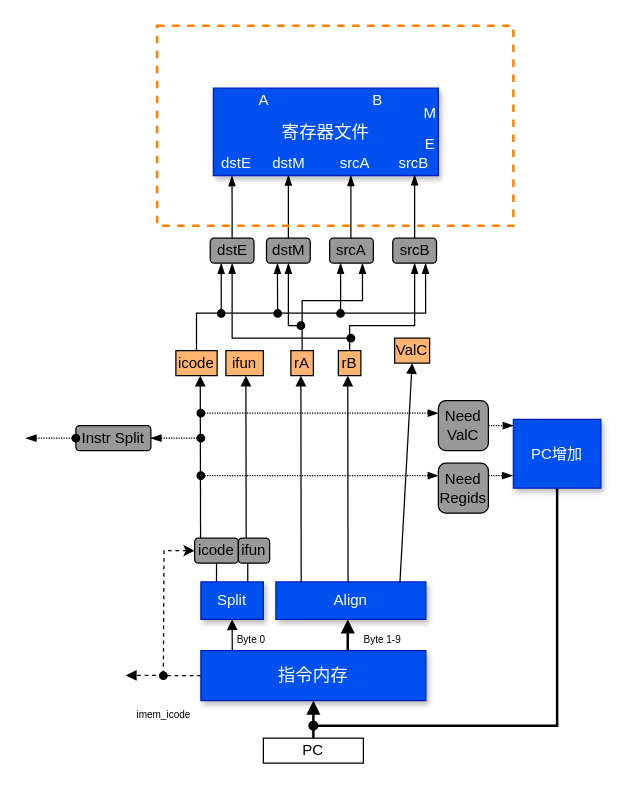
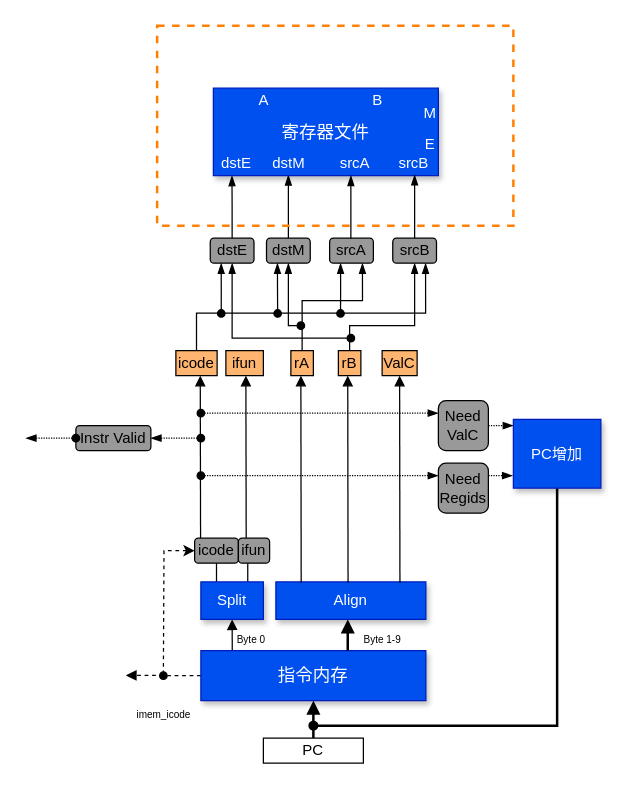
(412, 351) -> (399, 363)
(113, 438) -> (113, 438)
